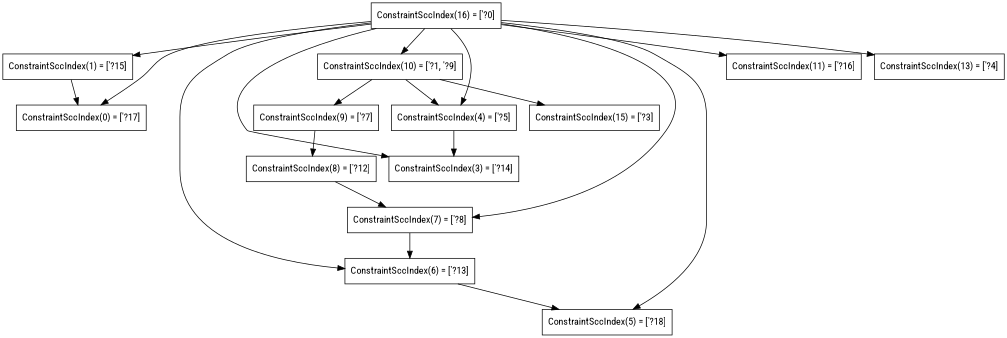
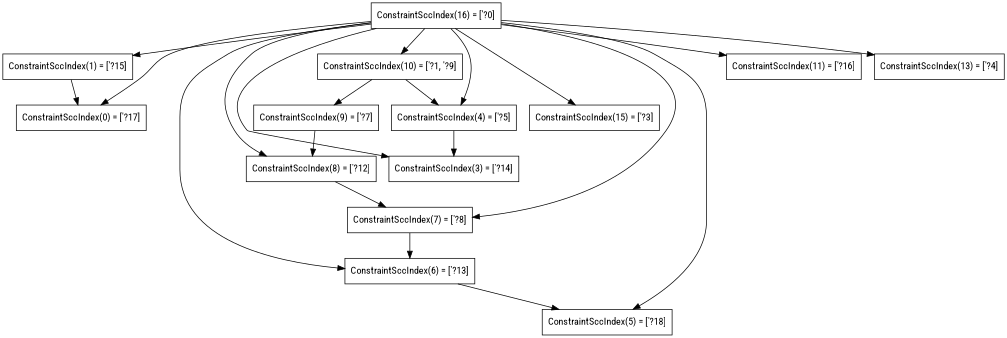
none -> (253, 53)
(489, 91) -> (512, 65)
